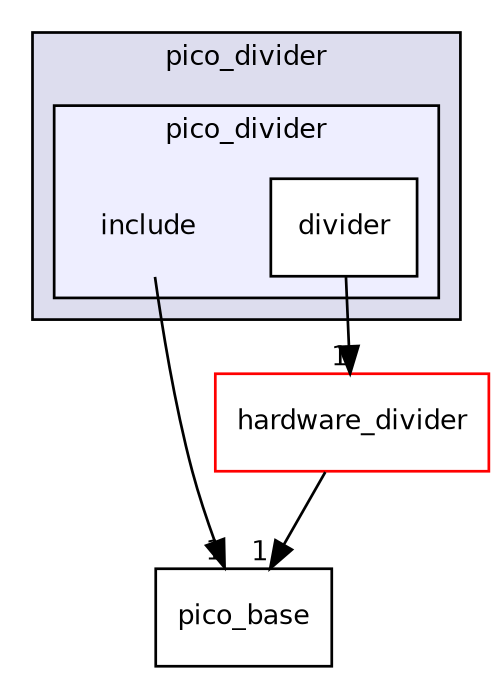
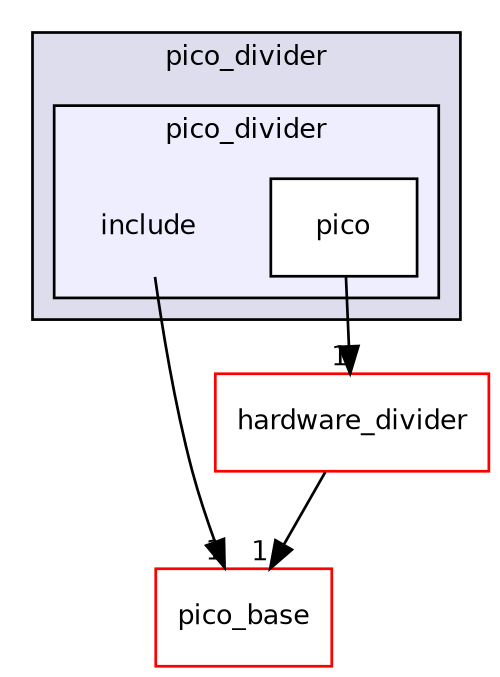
(344, 228) -> (344, 228)
(244, 618) -> (244, 618)
